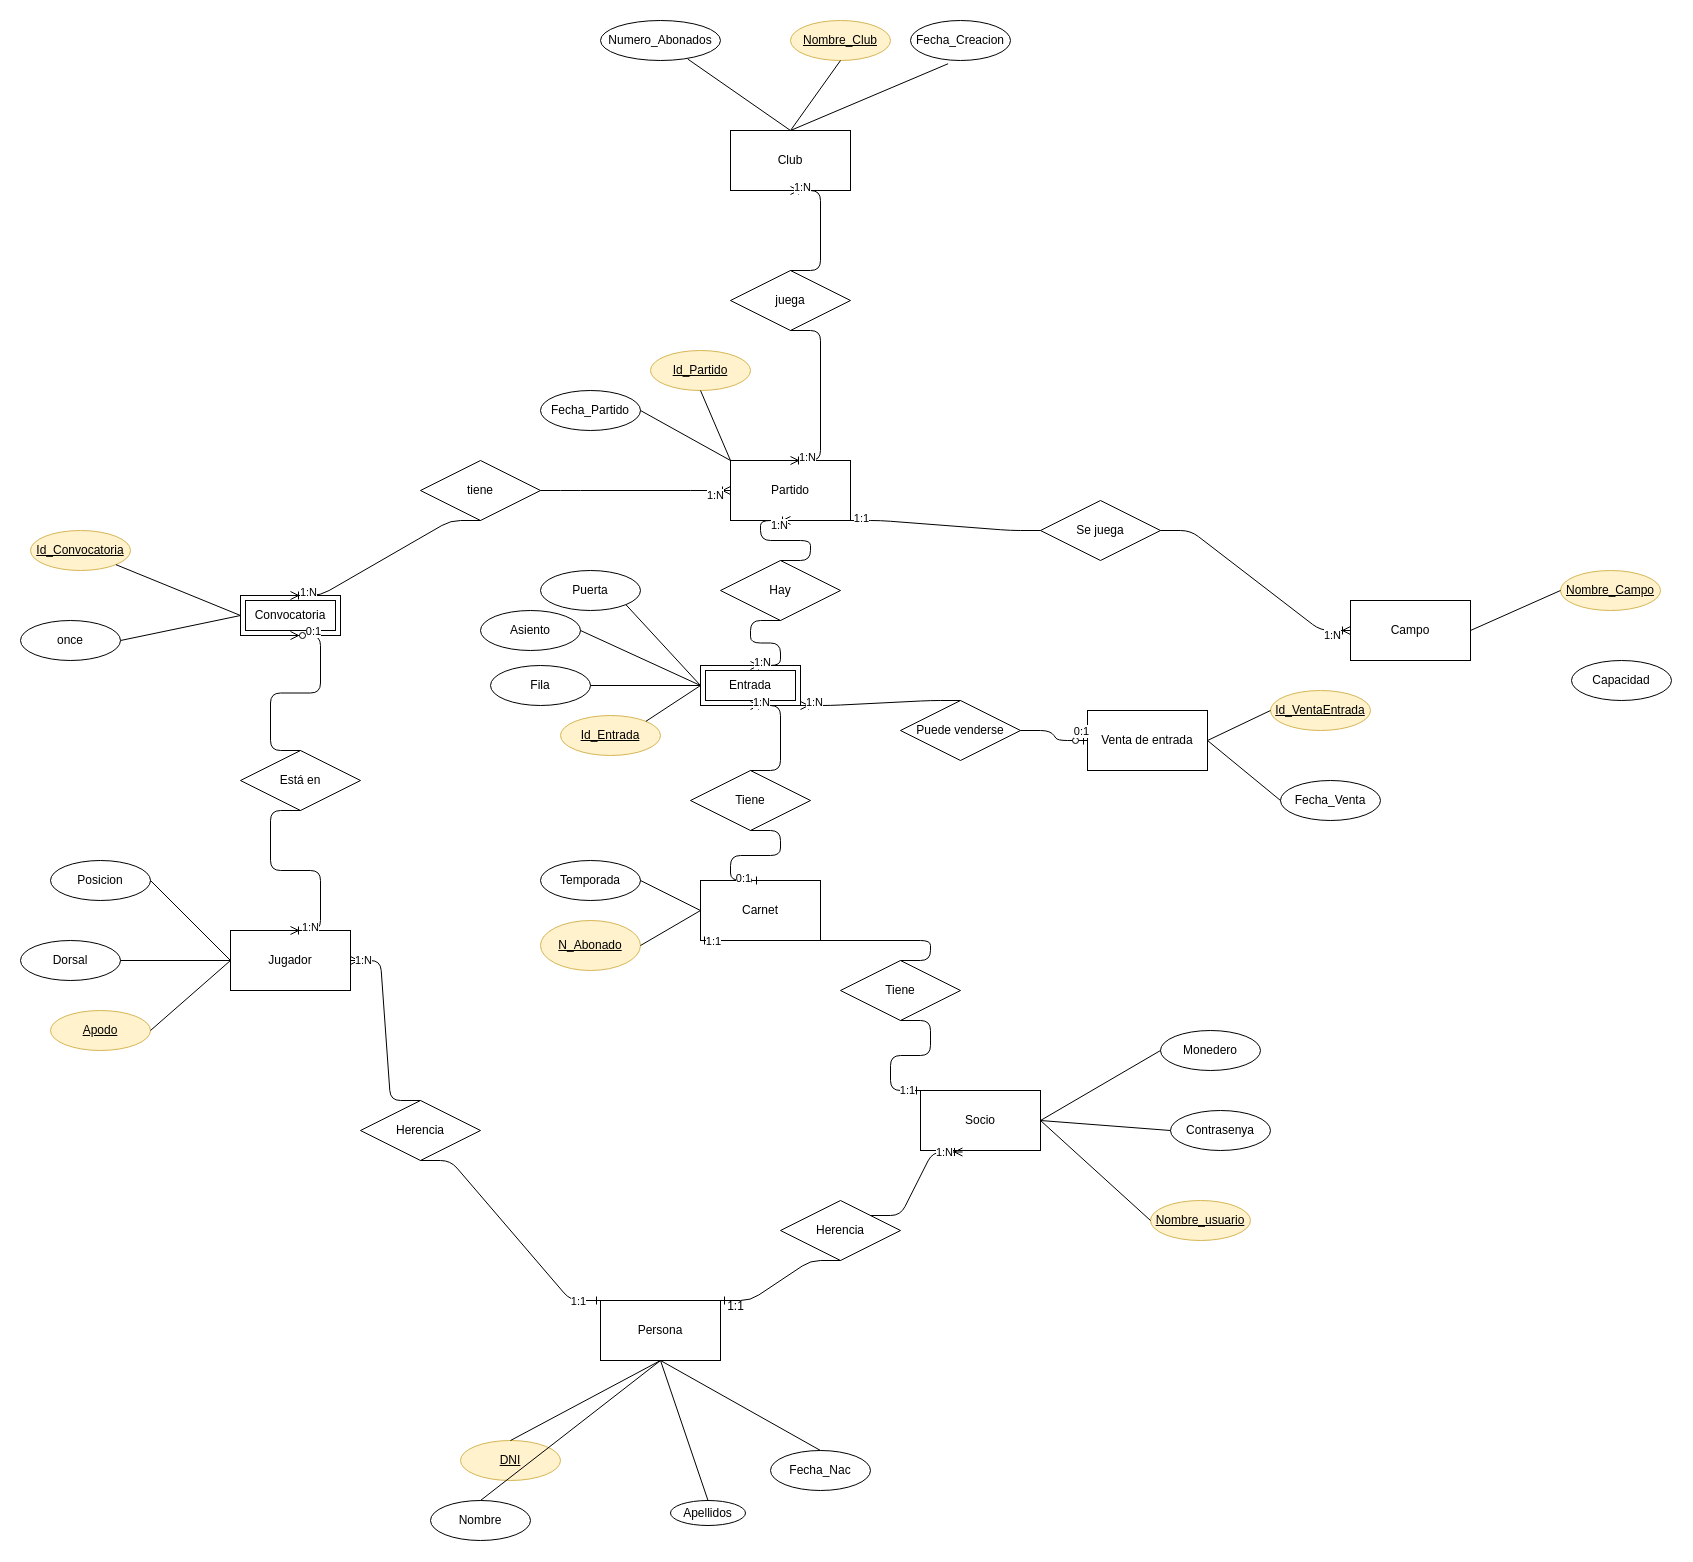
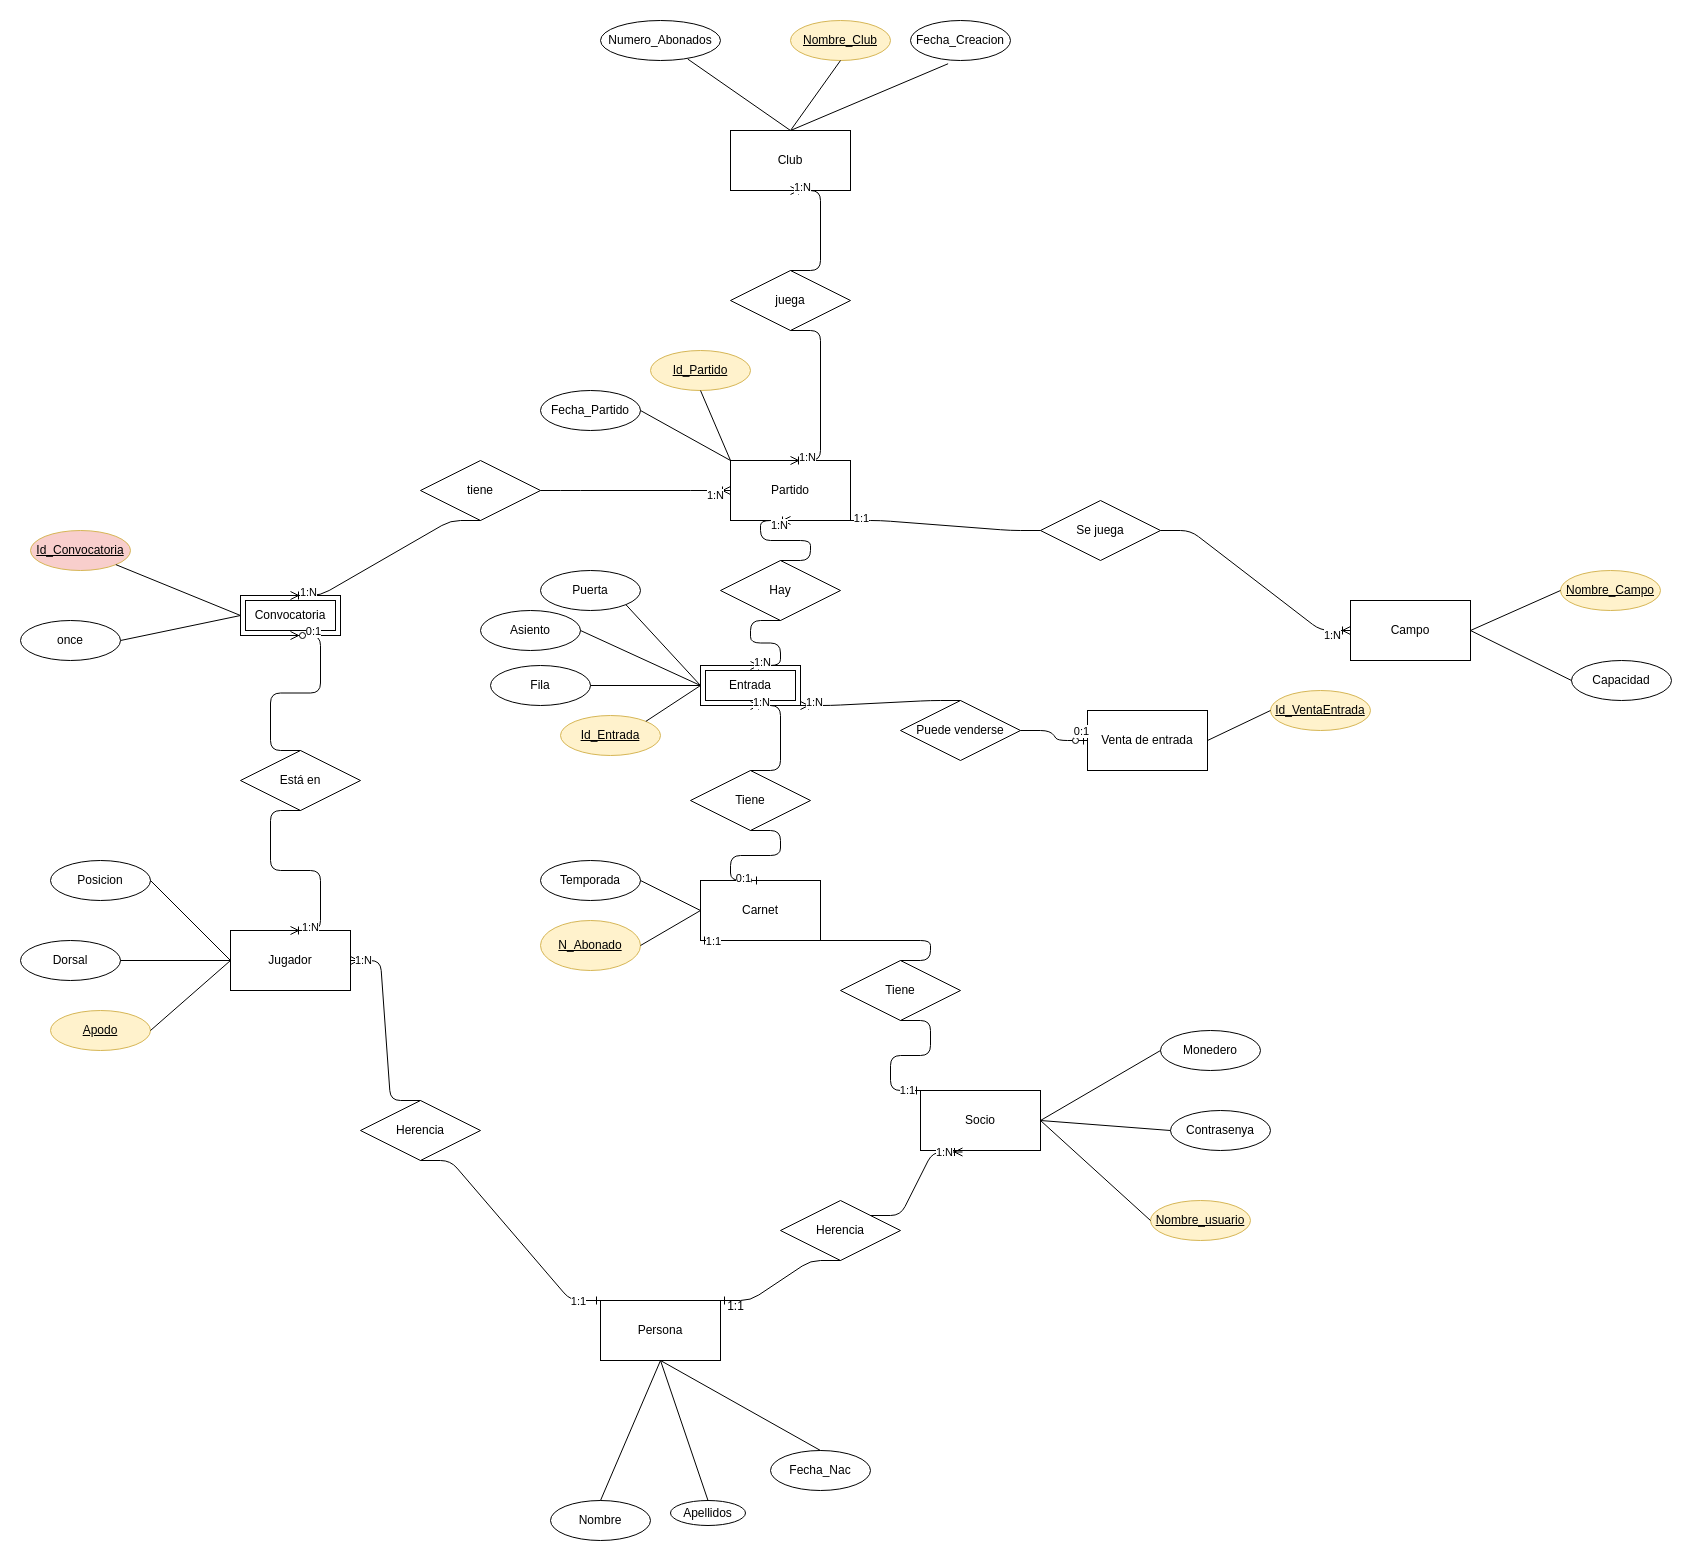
(81, 551) -> (81, 551)
none -> (1521, 656)
(1244, 771) -> none
(1331, 801) -> none
(579, 1404) -> none
(511, 1461) -> none
(481, 1521) -> (601, 1521)
